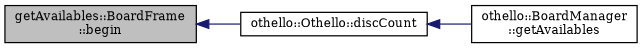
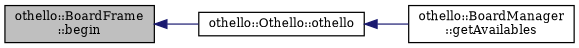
(101, 24) -> (80, 24)
(334, 24) -> (282, 24)
